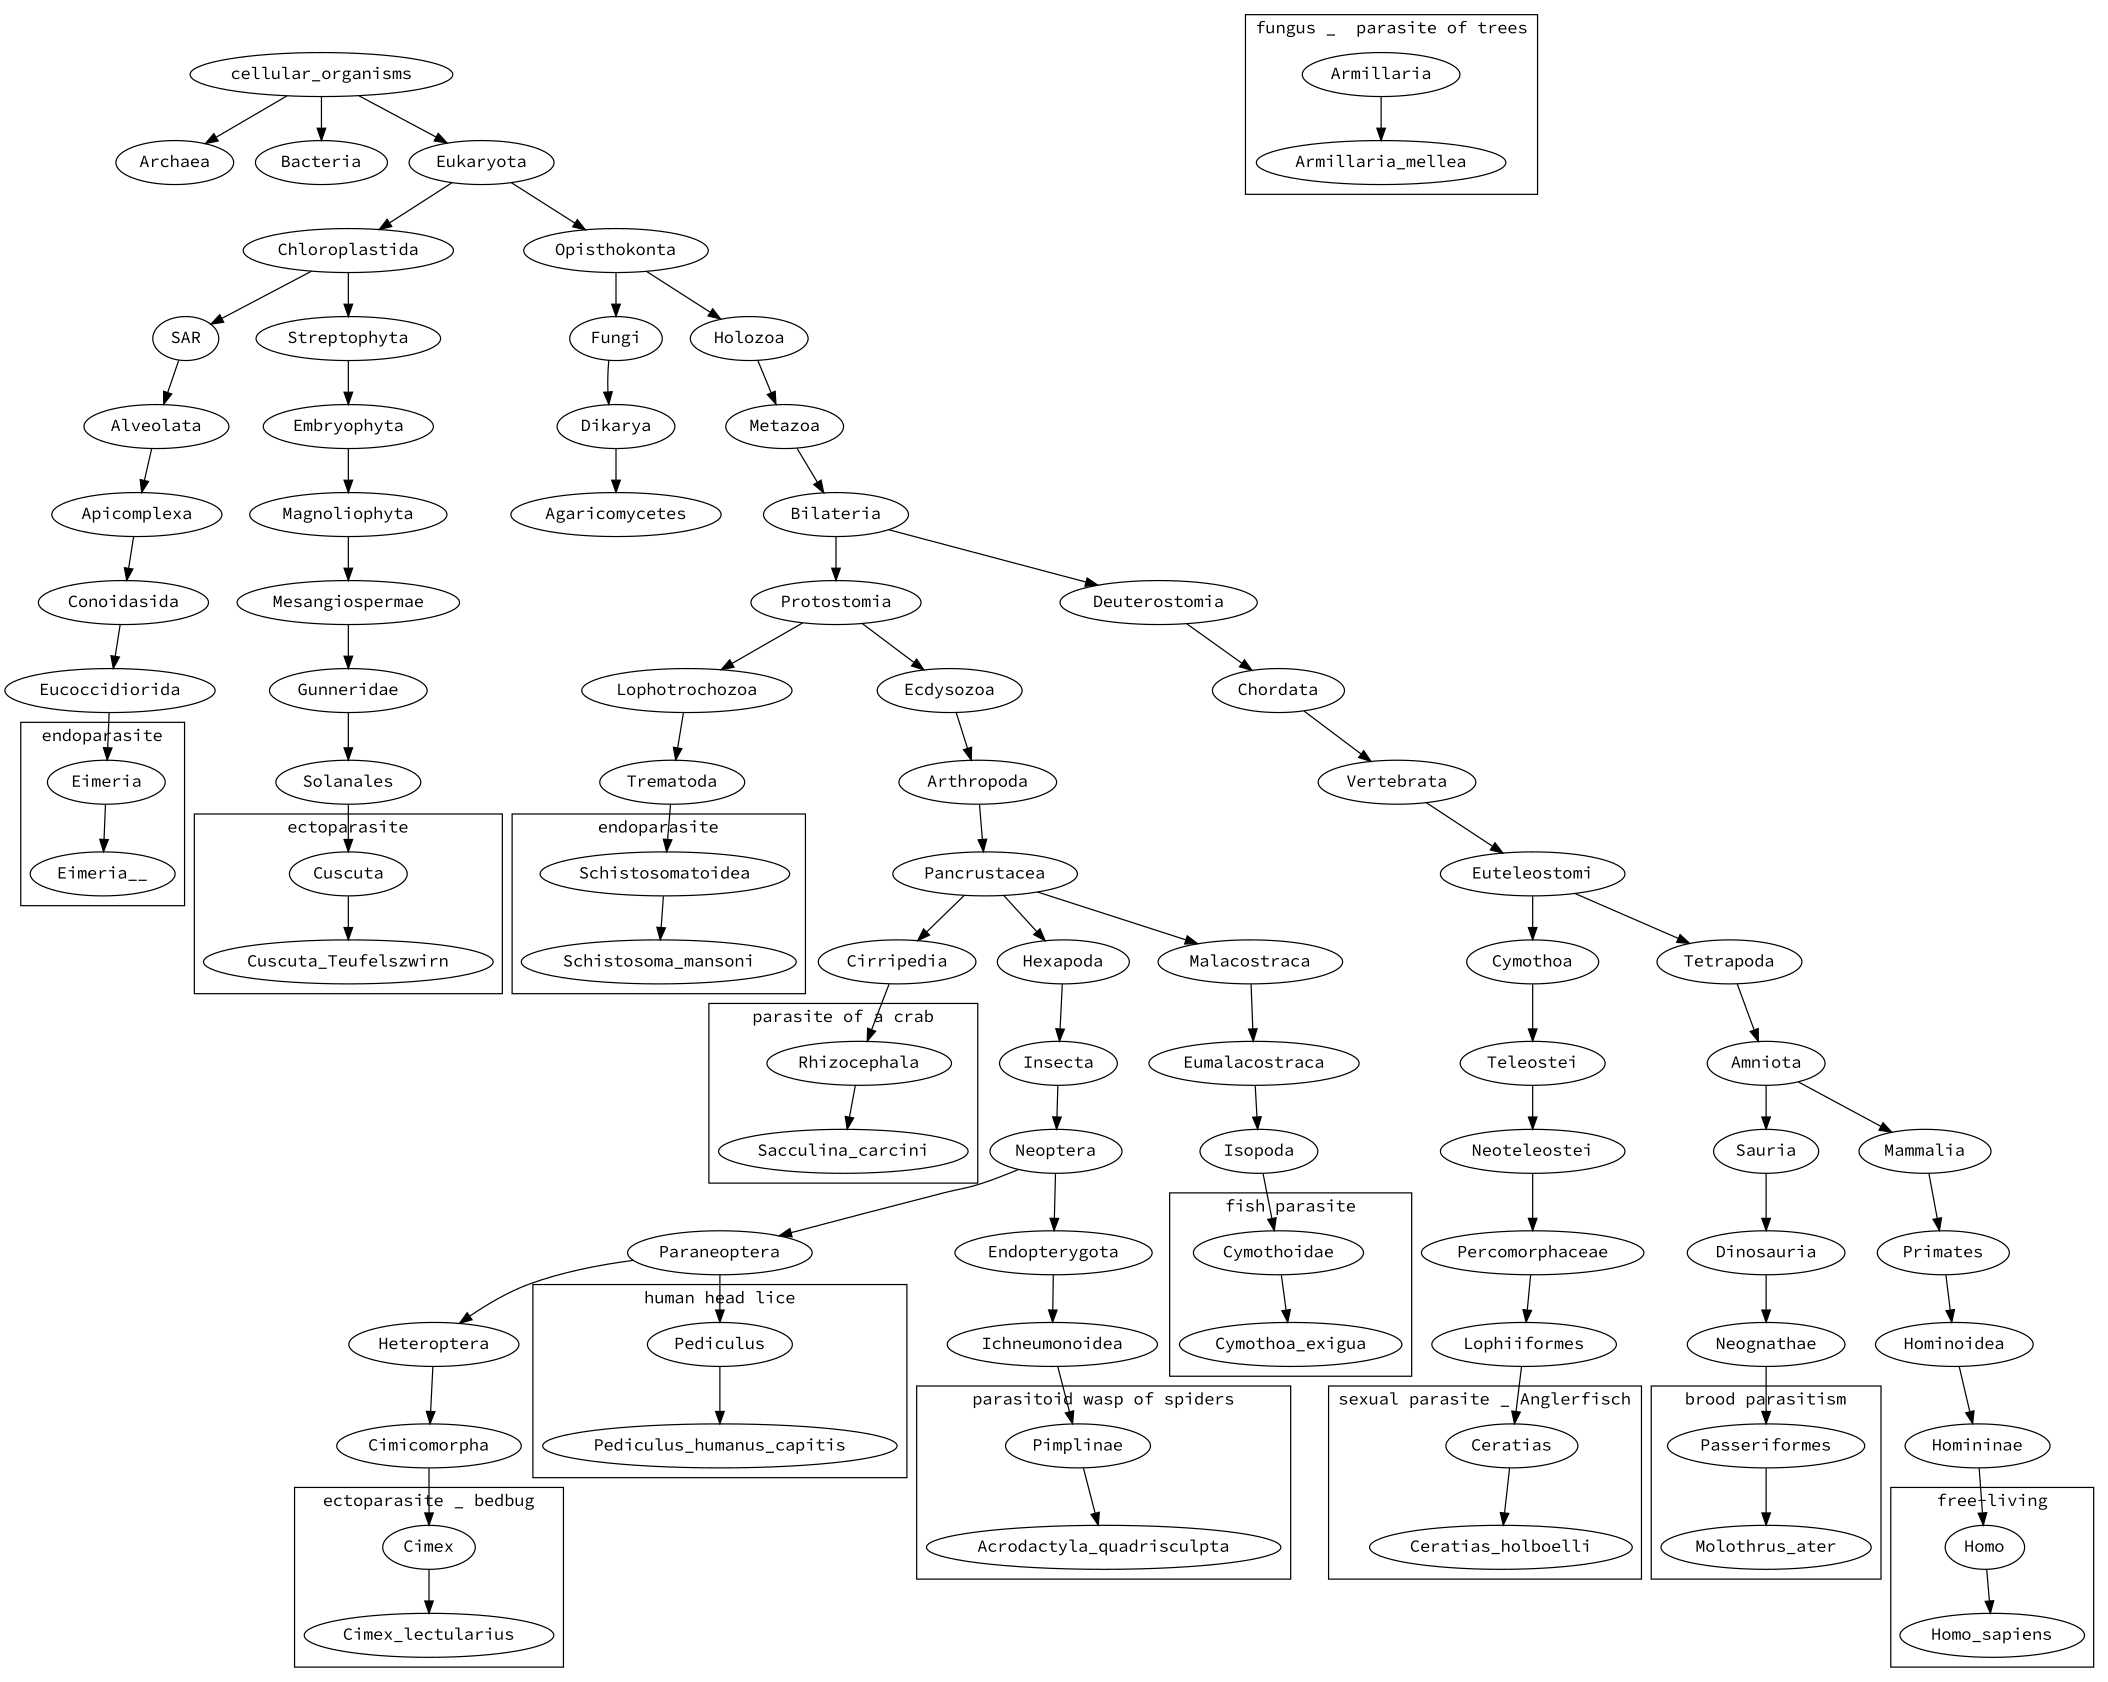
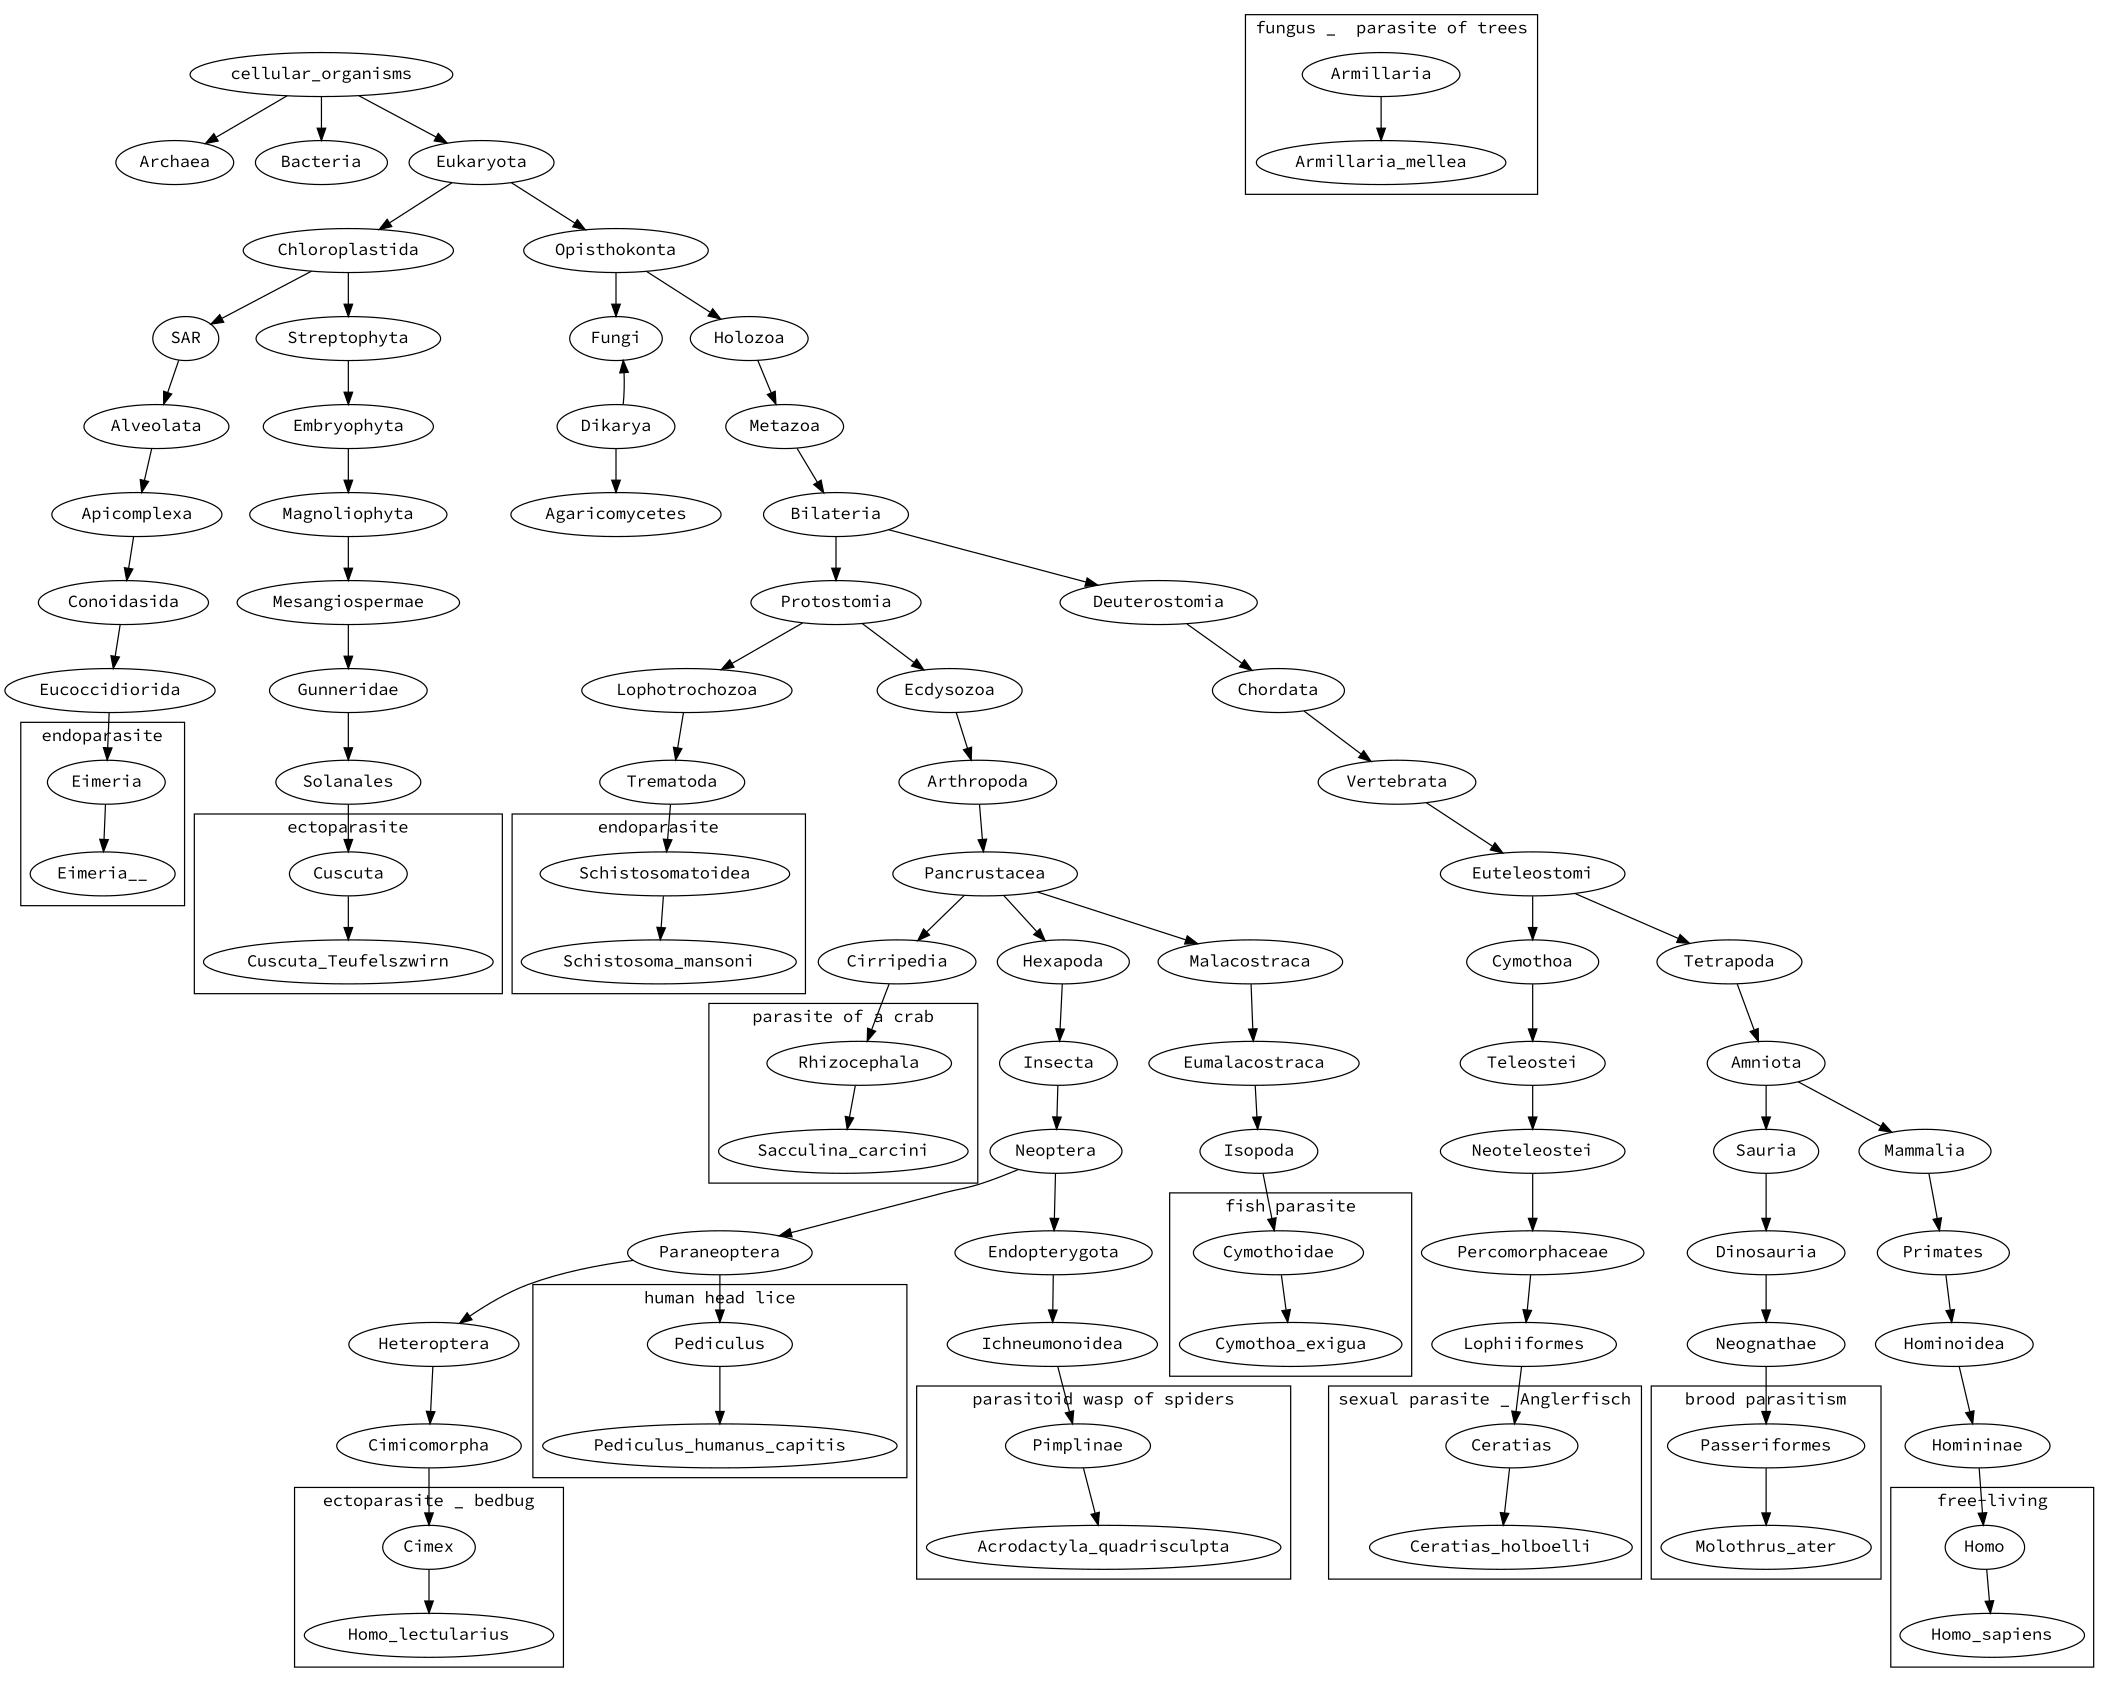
(608, 376) -> (624, 388)
(429, 1635) -> (429, 1635)
